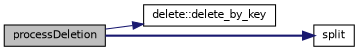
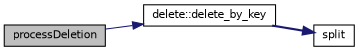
(204, 36) -> (288, 28)
